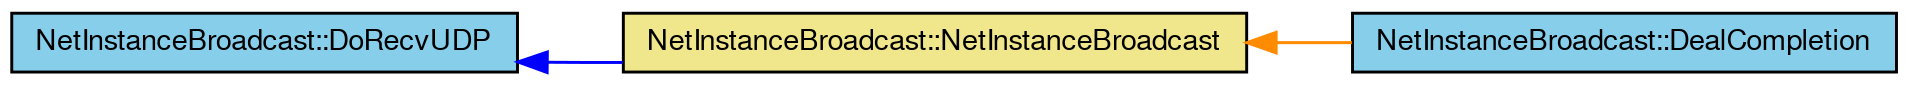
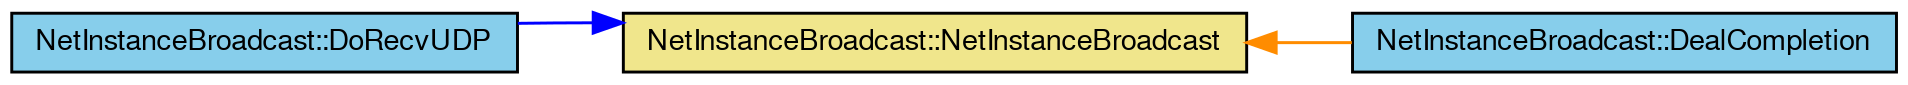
(585, 62) -> (555, 23)
